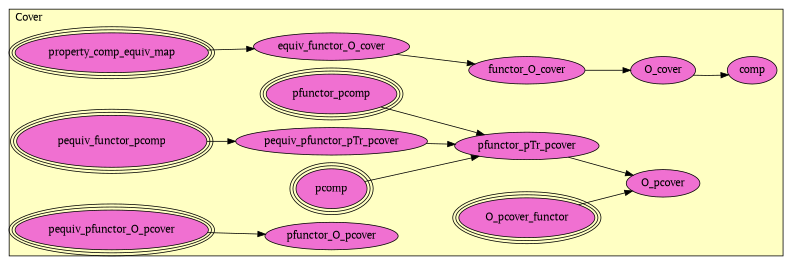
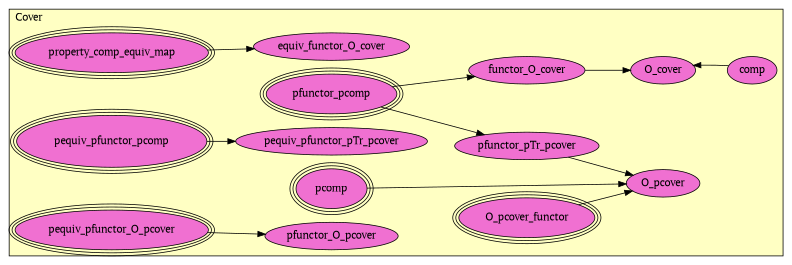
(432, 59) -> (430, 82)
(707, 75) -> (715, 65)
(112, 141) -> (112, 141)
(437, 144) -> none
(418, 170) -> (493, 186)
